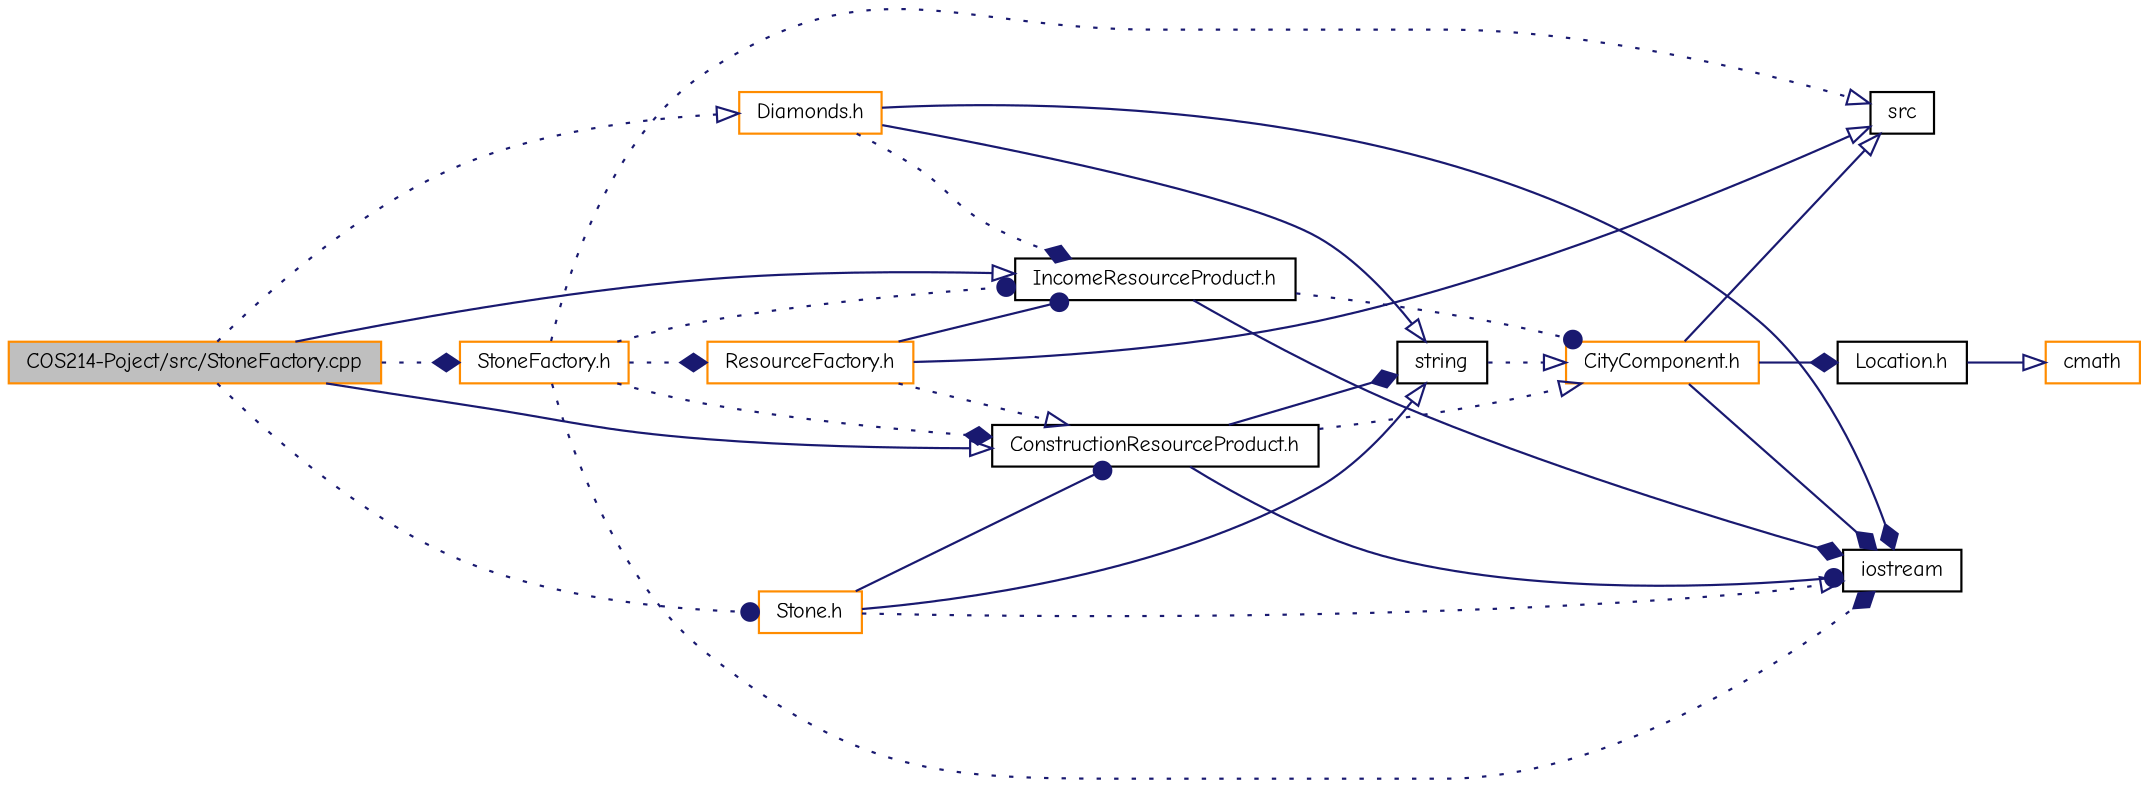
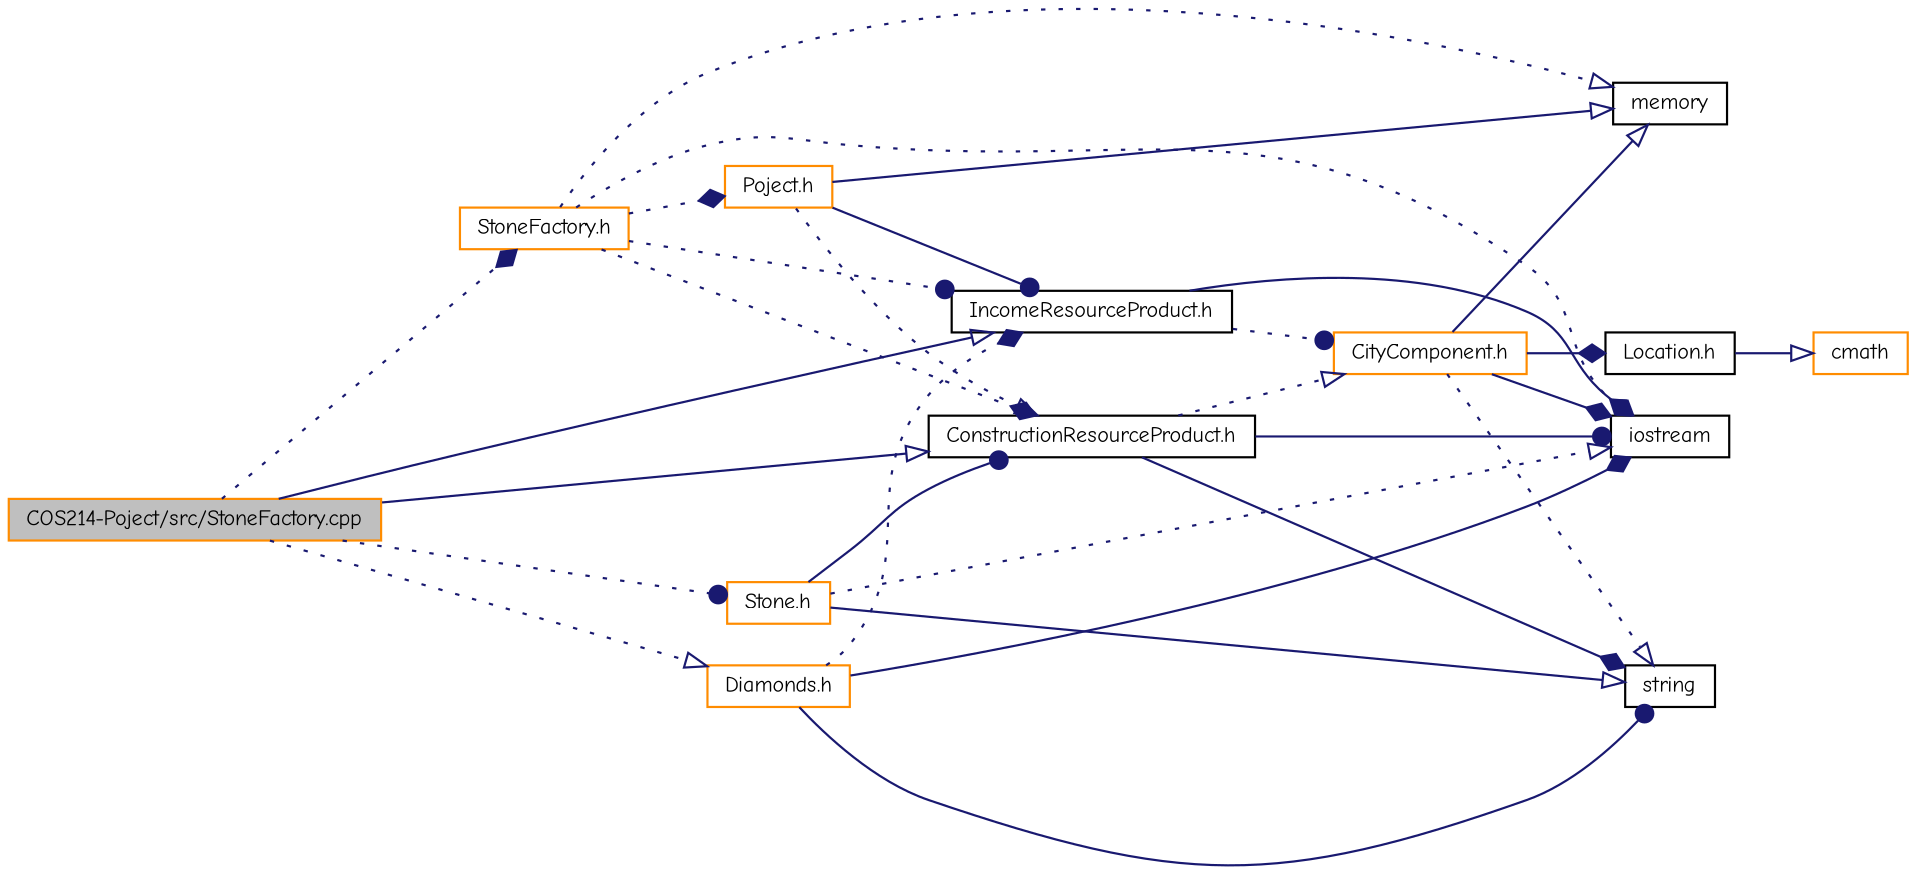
(1902, 113) -> (1670, 104)
(1165, 186) -> (1216, 865)
(810, 363) -> (779, 187)
(1516, 363) -> (1548, 517)
